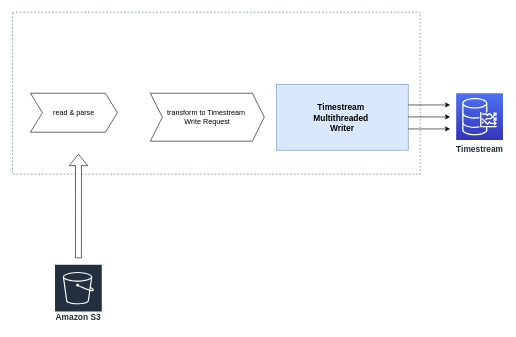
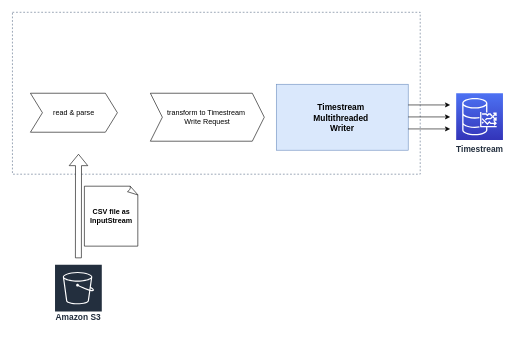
none -> (111, 216)
